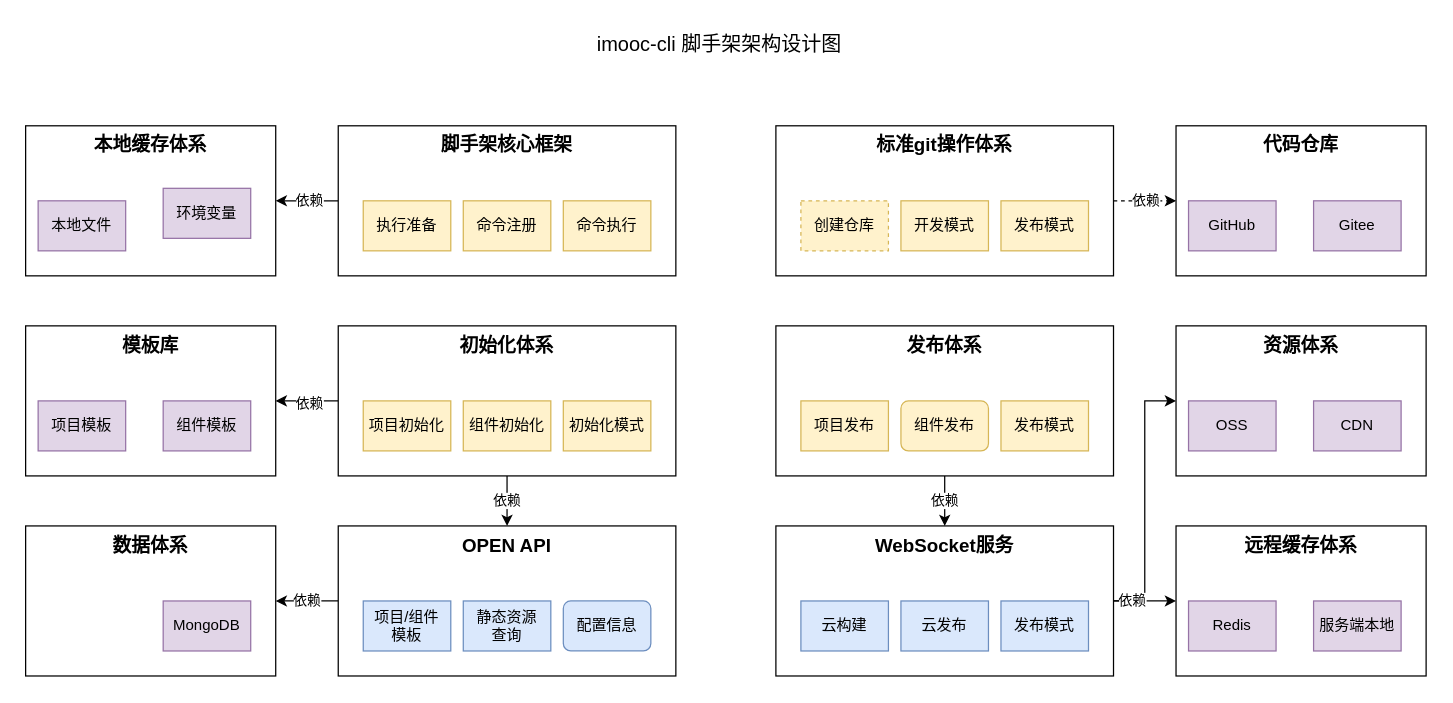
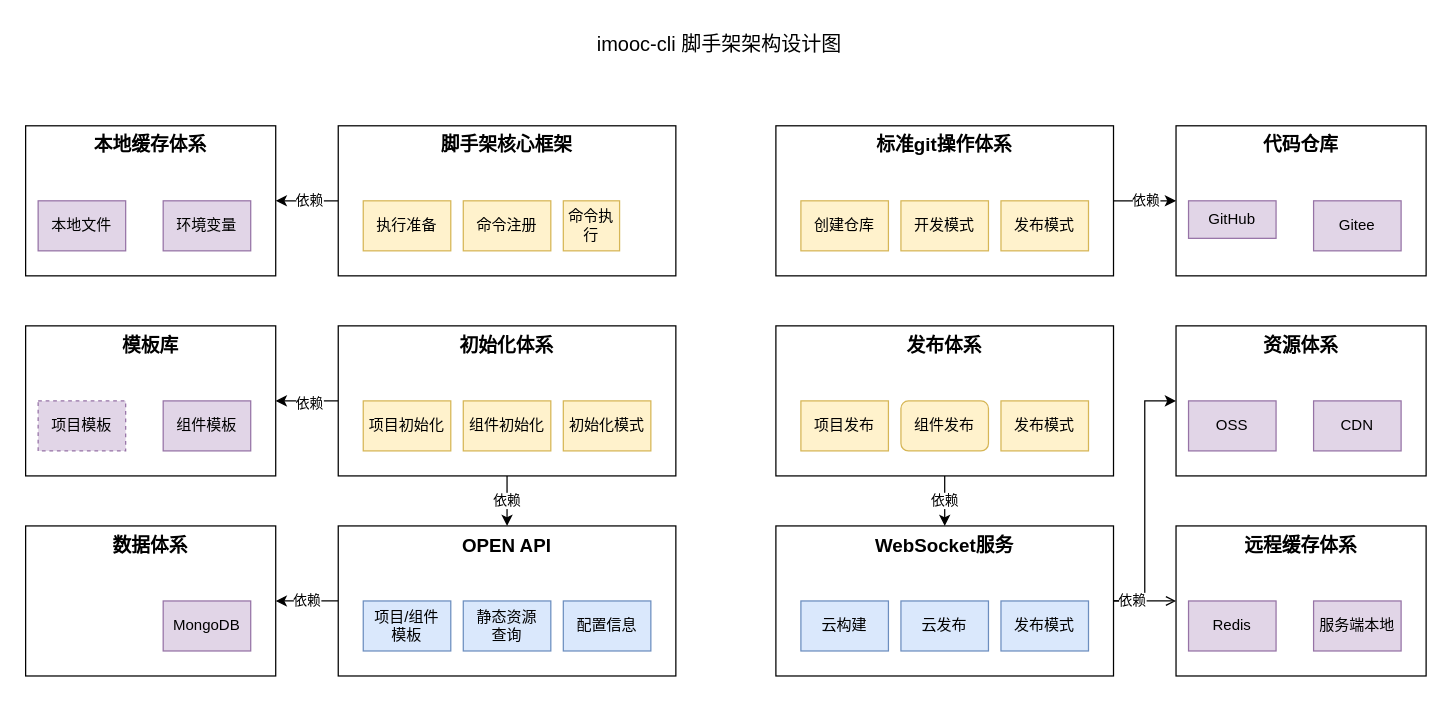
(1124, 201) -> (1124, 201)
(207, 213) -> (207, 226)
(607, 226) -> (591, 226)
(844, 226) -> (844, 226)
(1232, 226) -> (1232, 219)
(82, 426) -> (82, 426)
(1166, 601) -> (1167, 601)
(607, 626) -> (607, 626)
